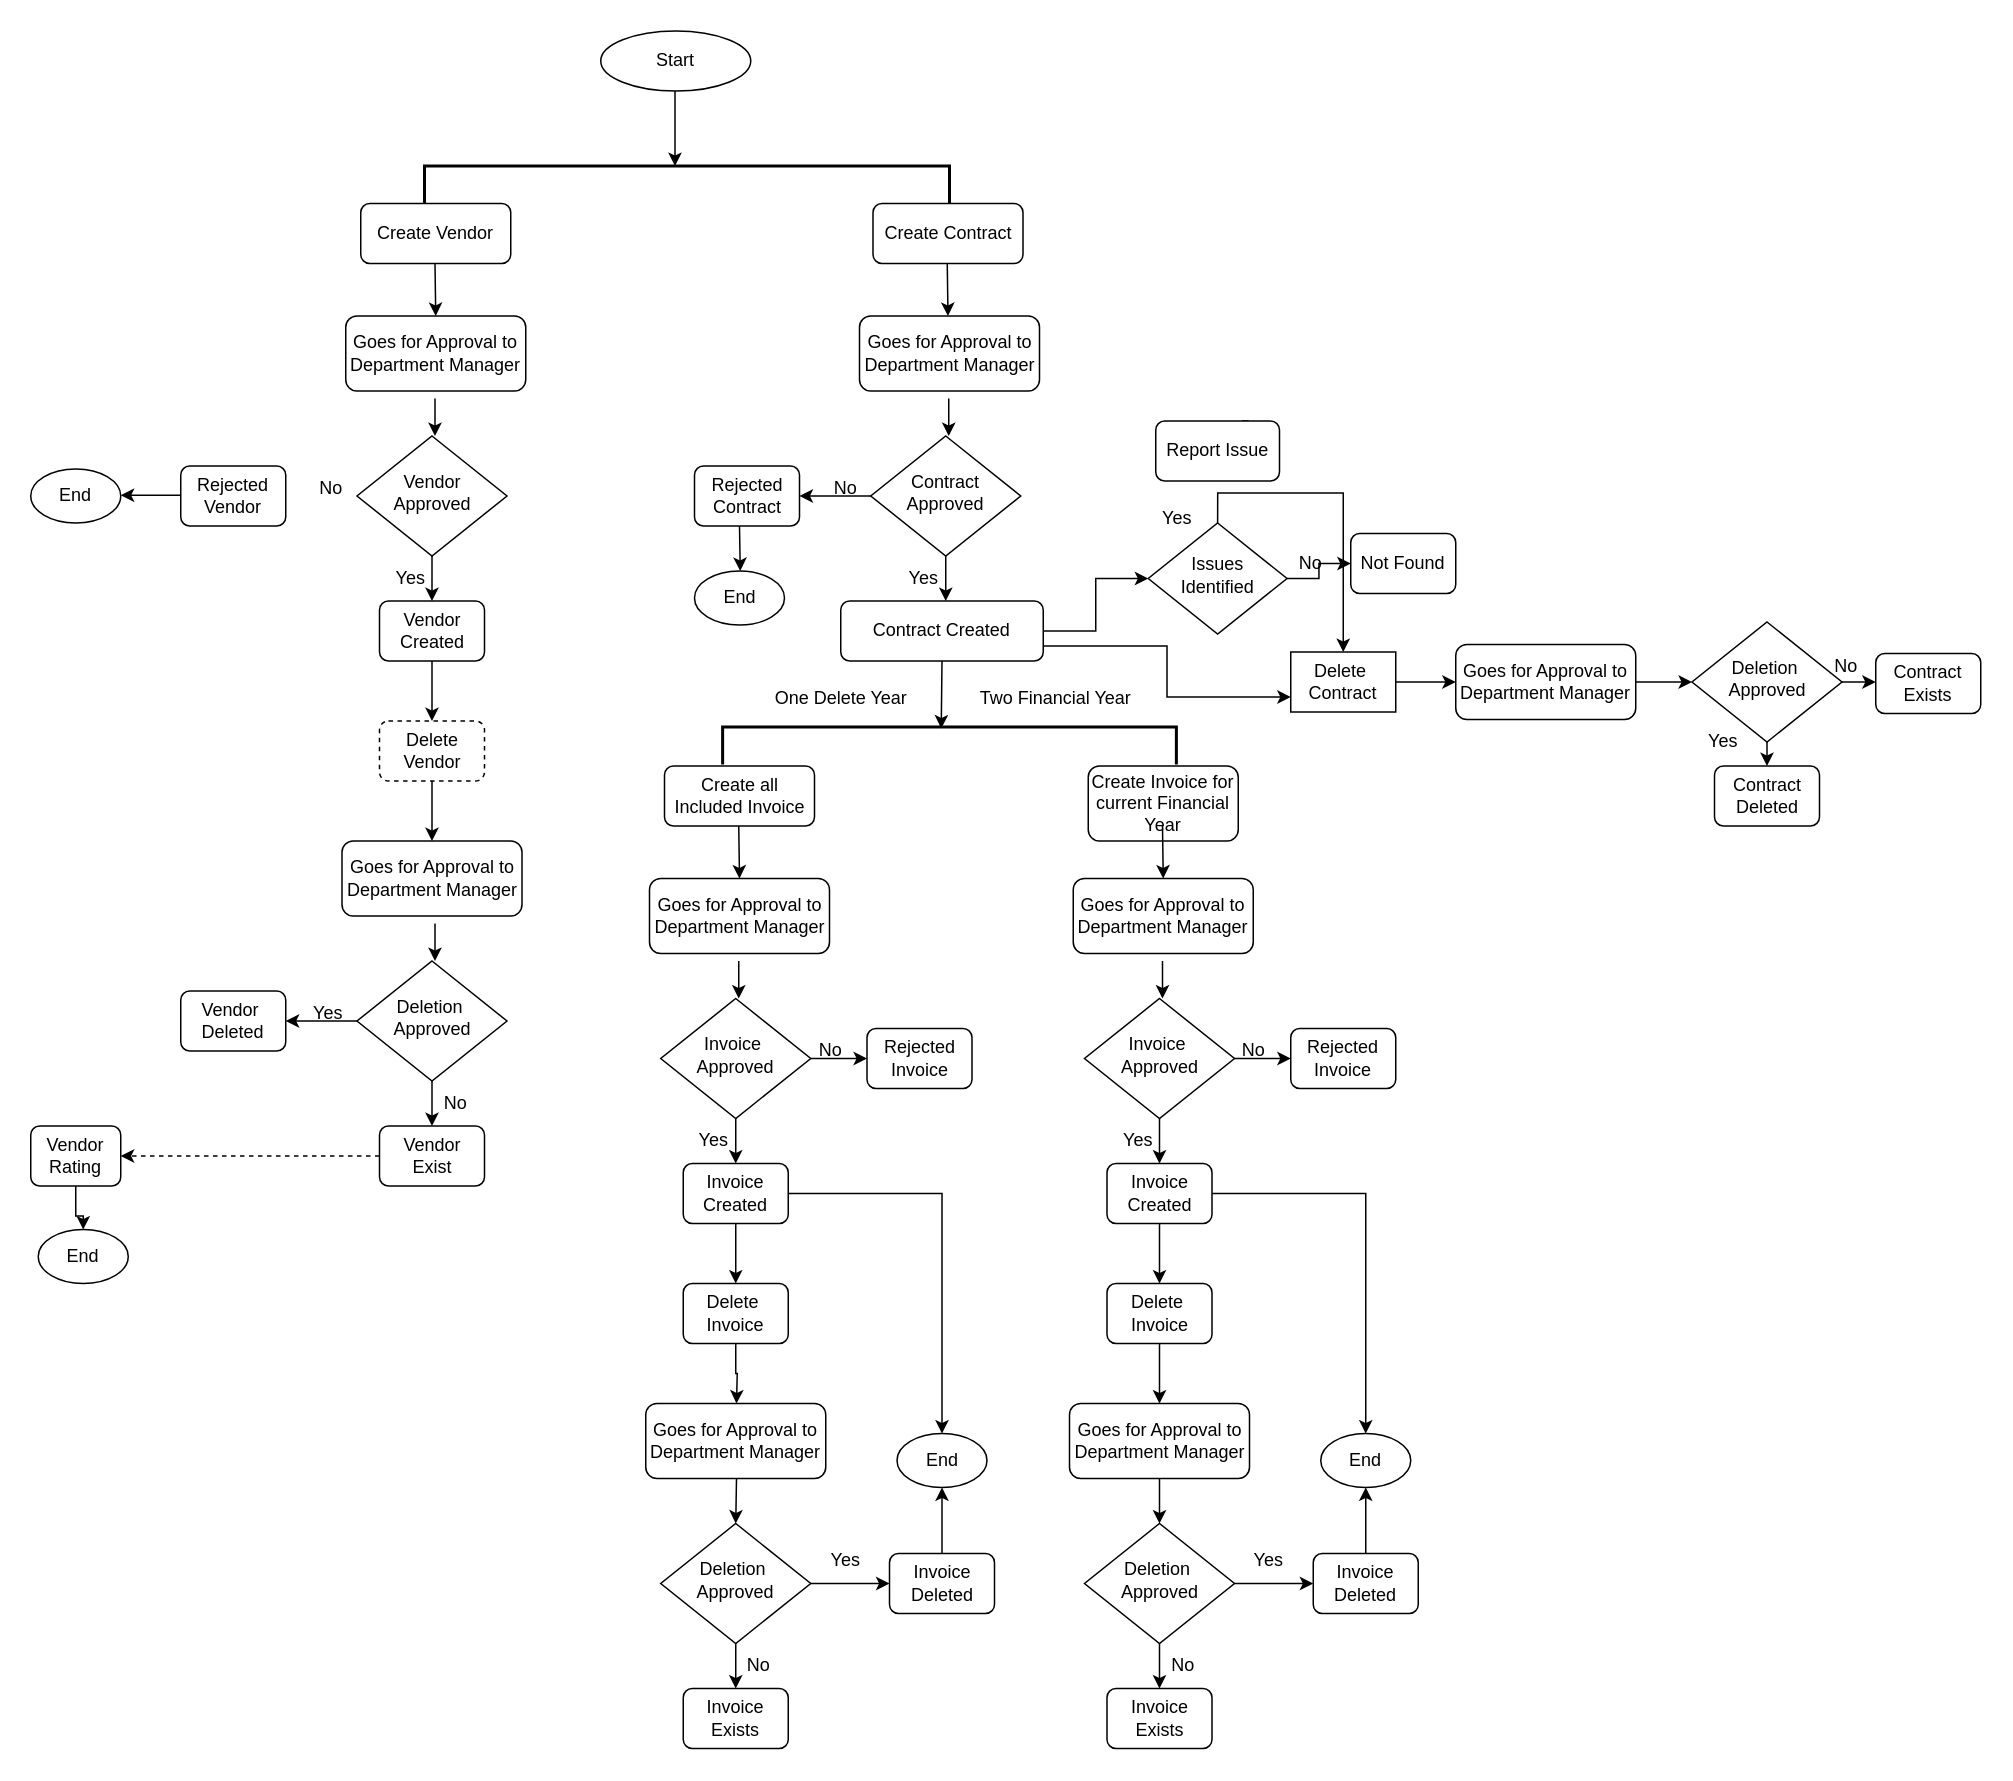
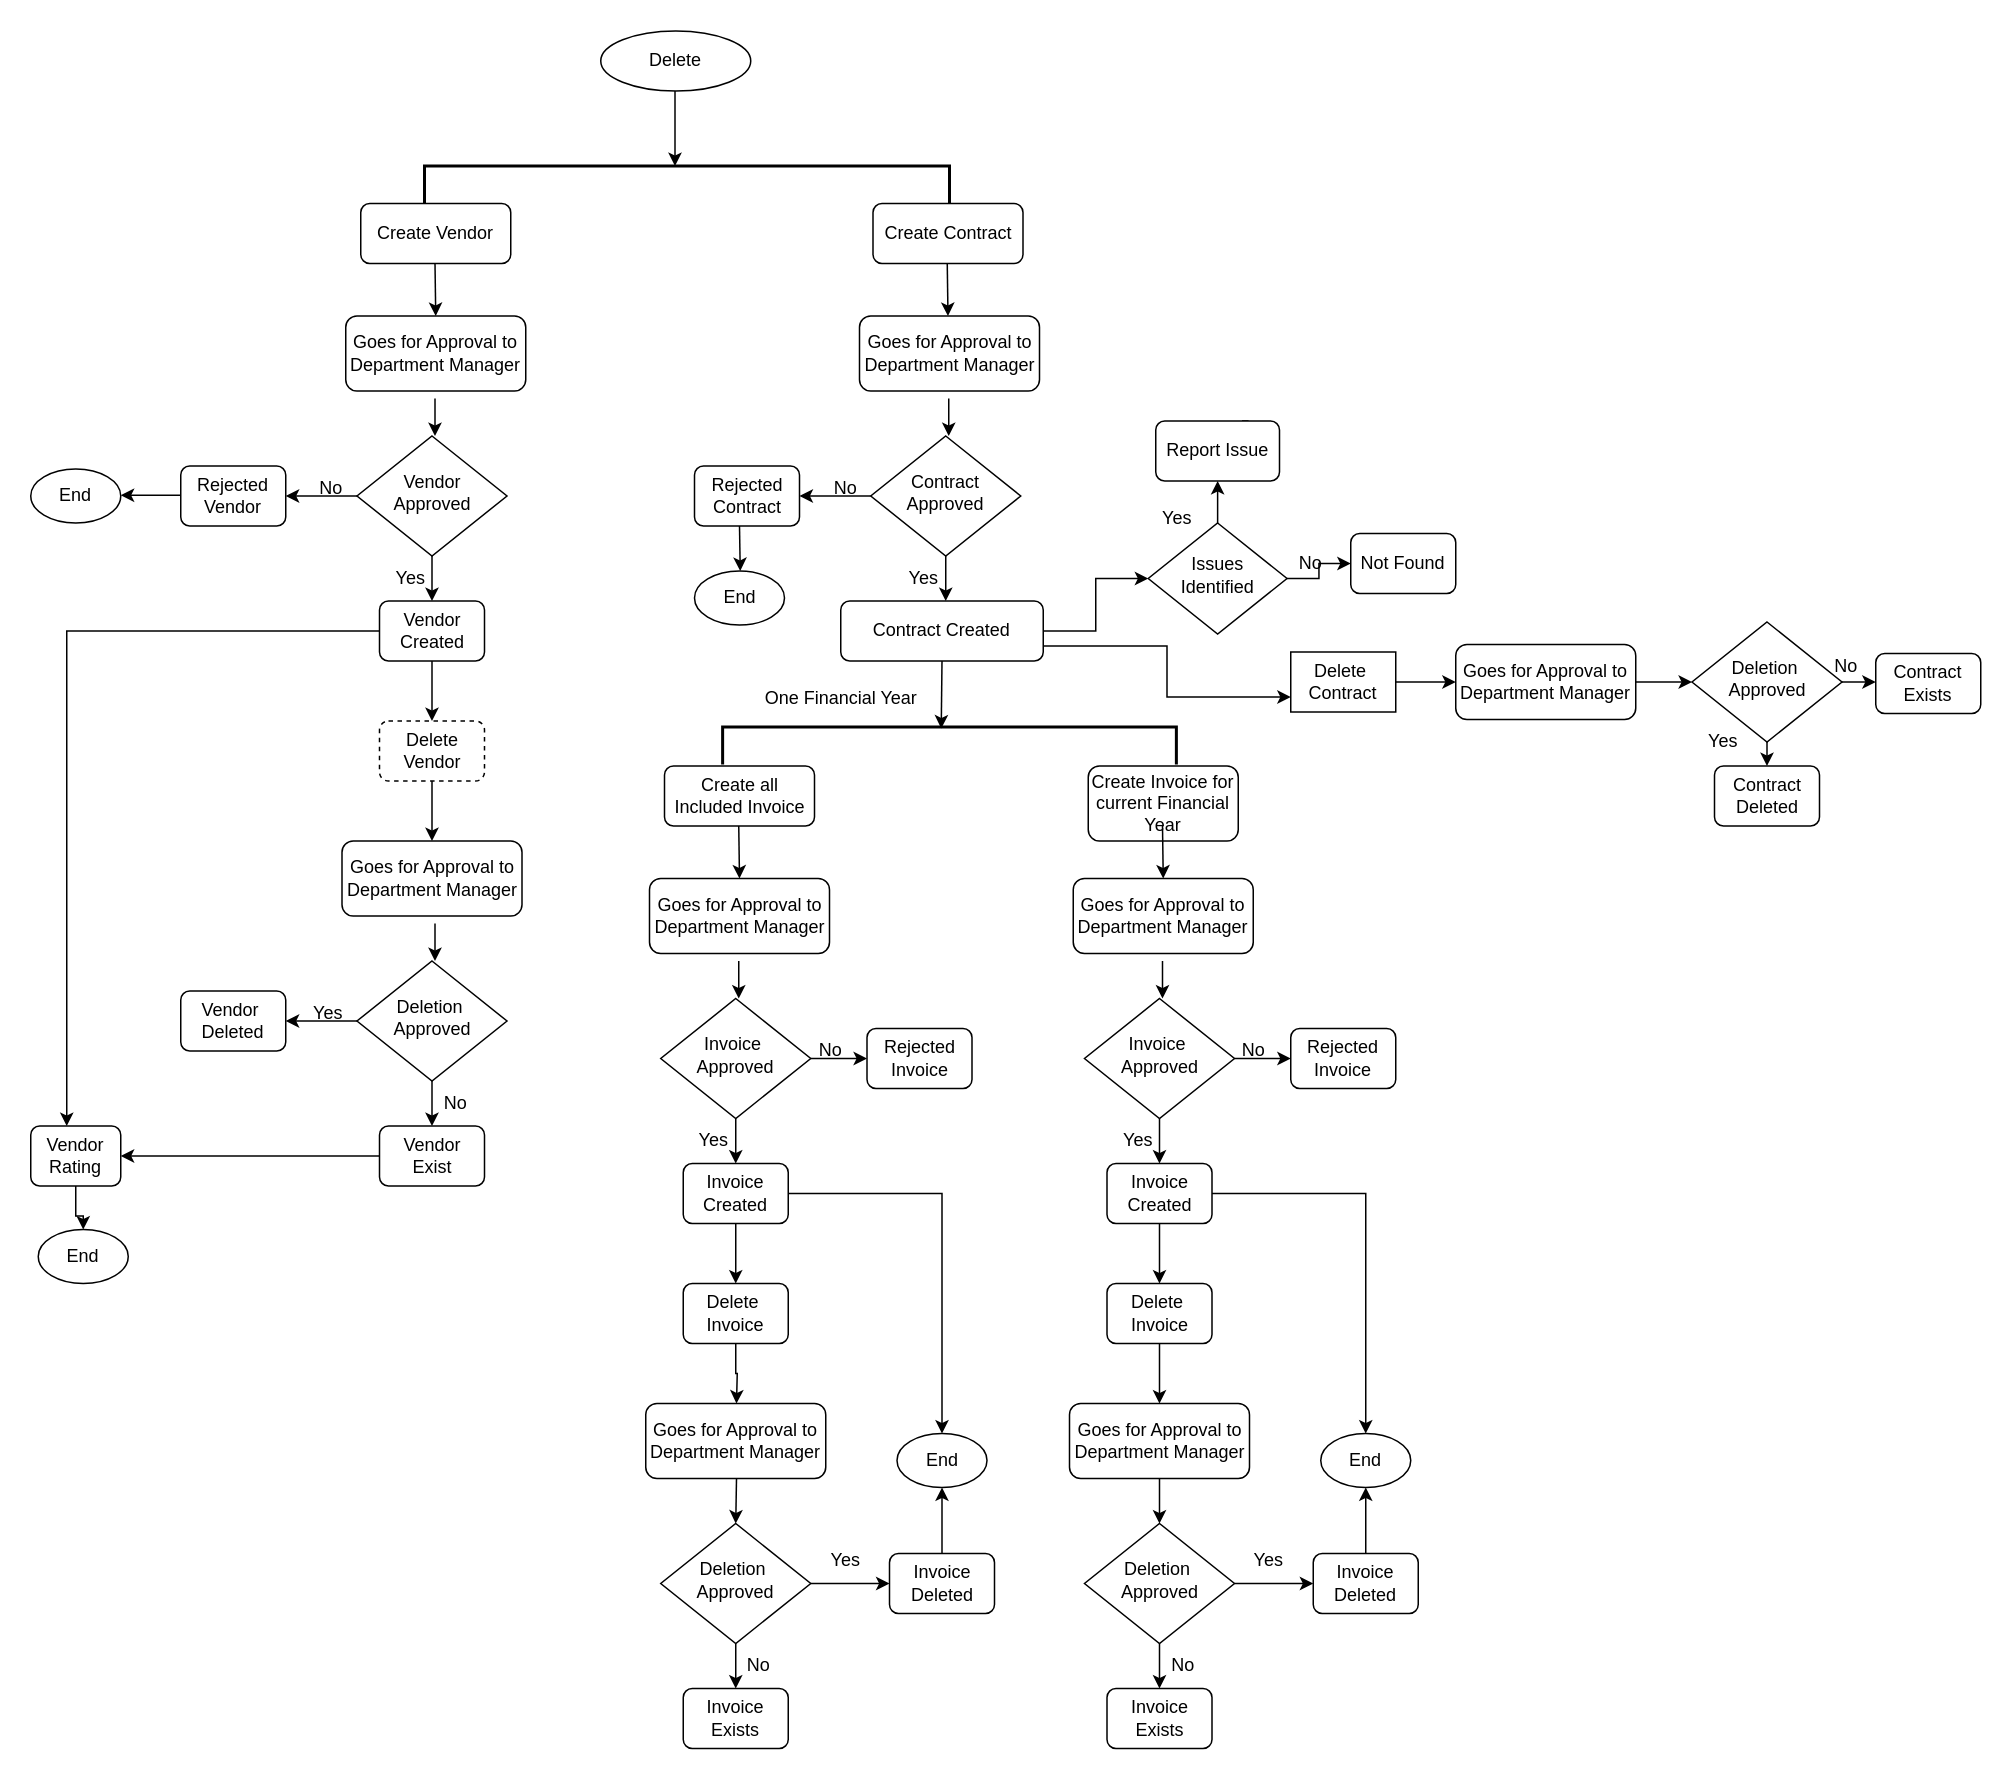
(676, 61) -> (676, 61)
none -> (327, 496)
(1343, 504) -> (1218, 493)
(842, 698) -> (842, 698)
(1055, 698) -> none
none -> (67, 717)
(253, 1156) -> (253, 1156)
